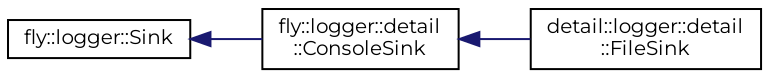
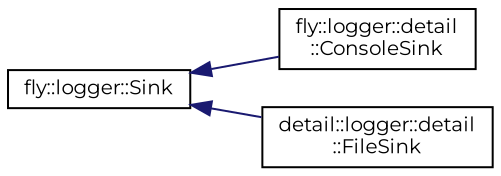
(505, 39) -> (236, 113)
